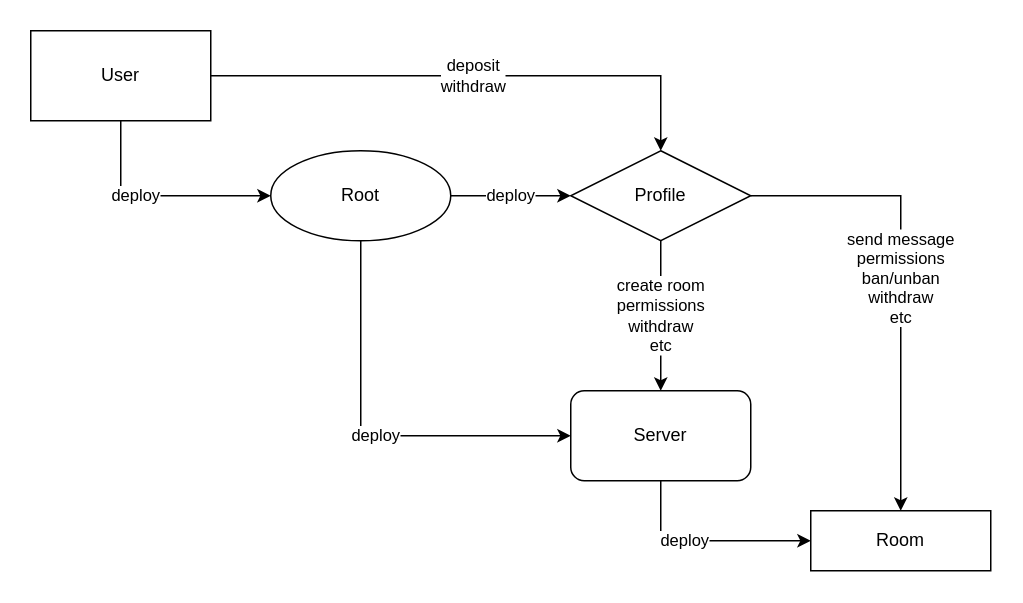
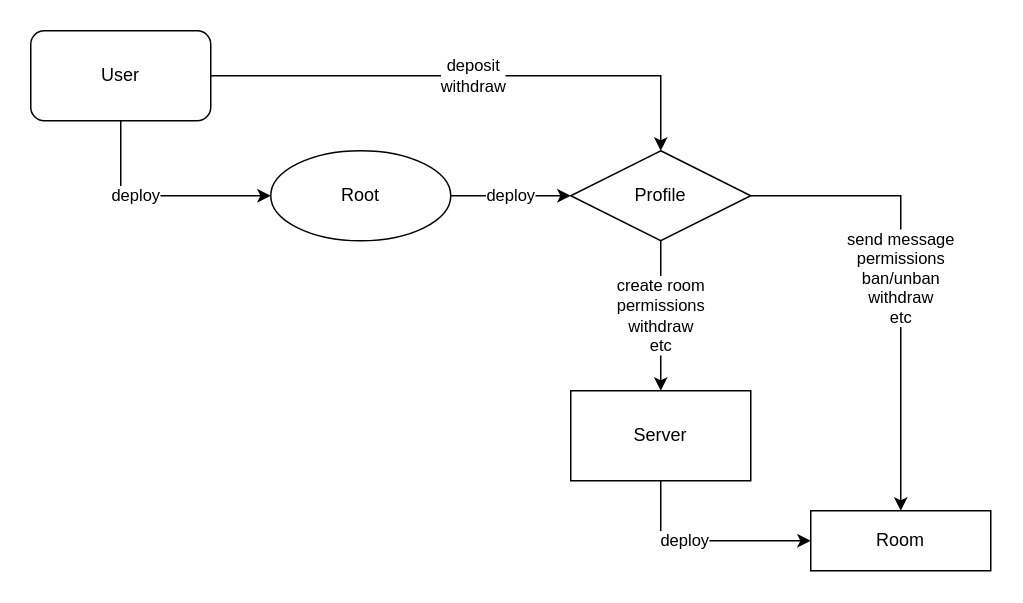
(121, 76) -> (121, 76)
(363, 436) -> none
(661, 436) -> (661, 436)
